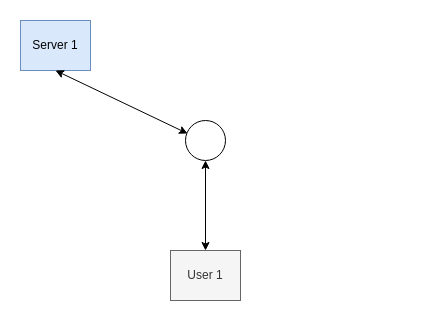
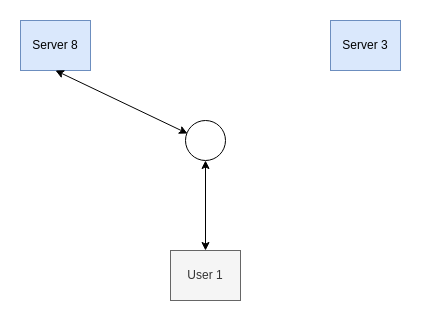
(56, 46) -> (56, 46)
none -> (366, 46)
